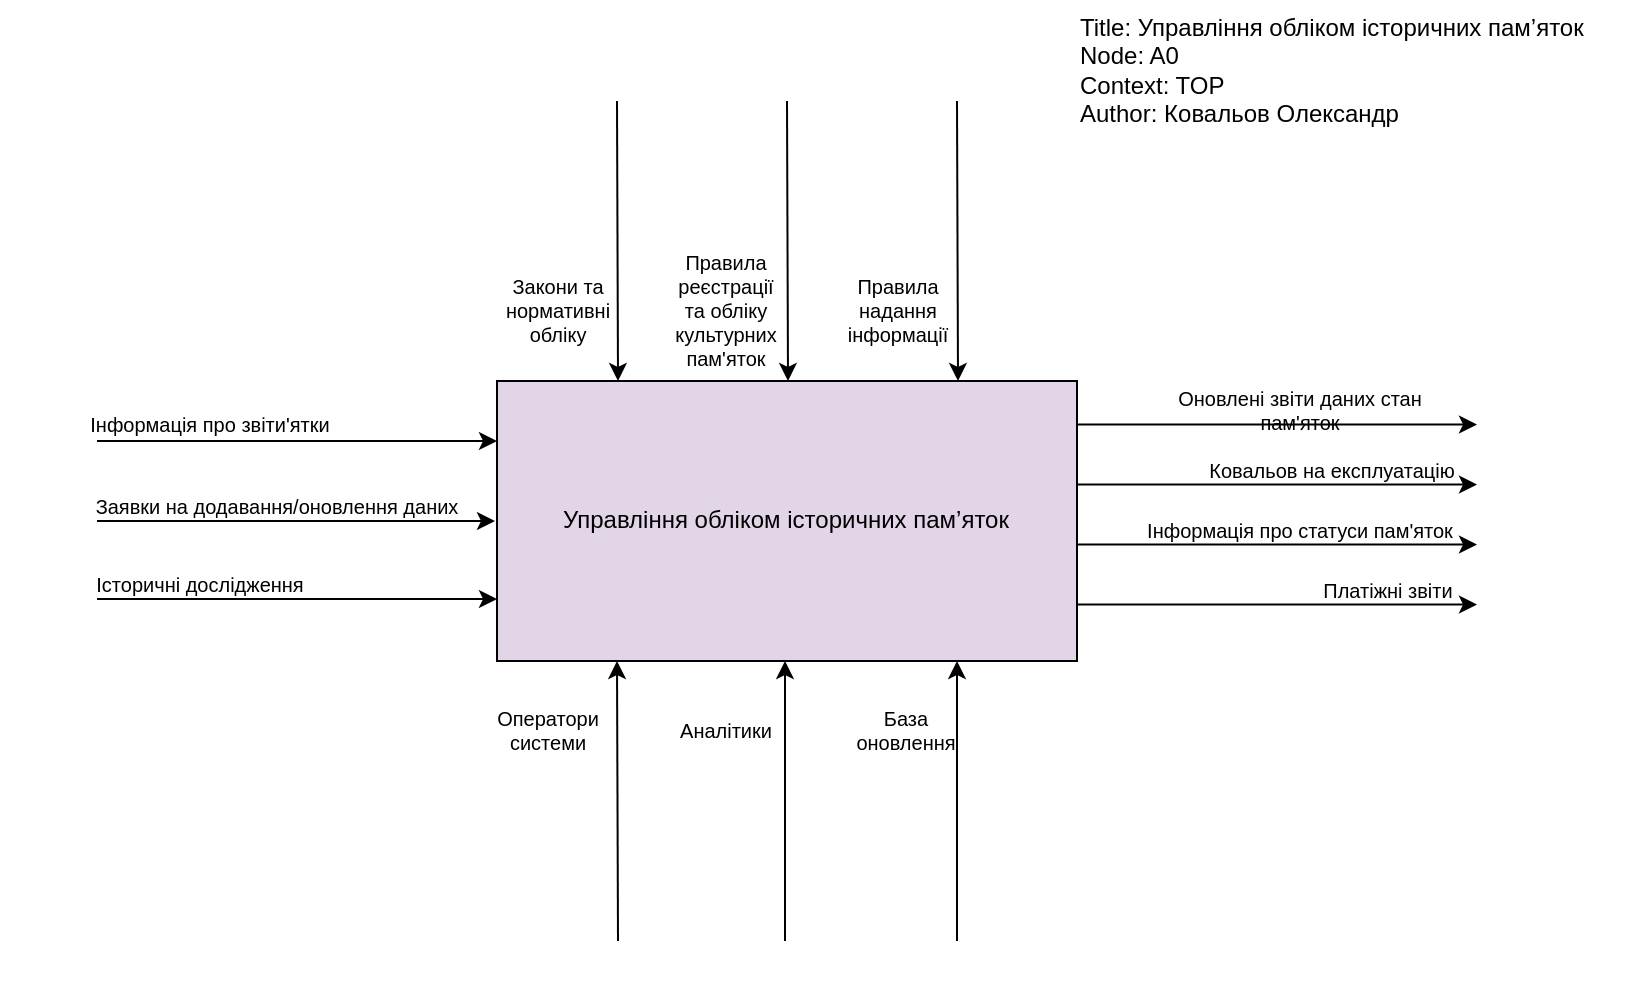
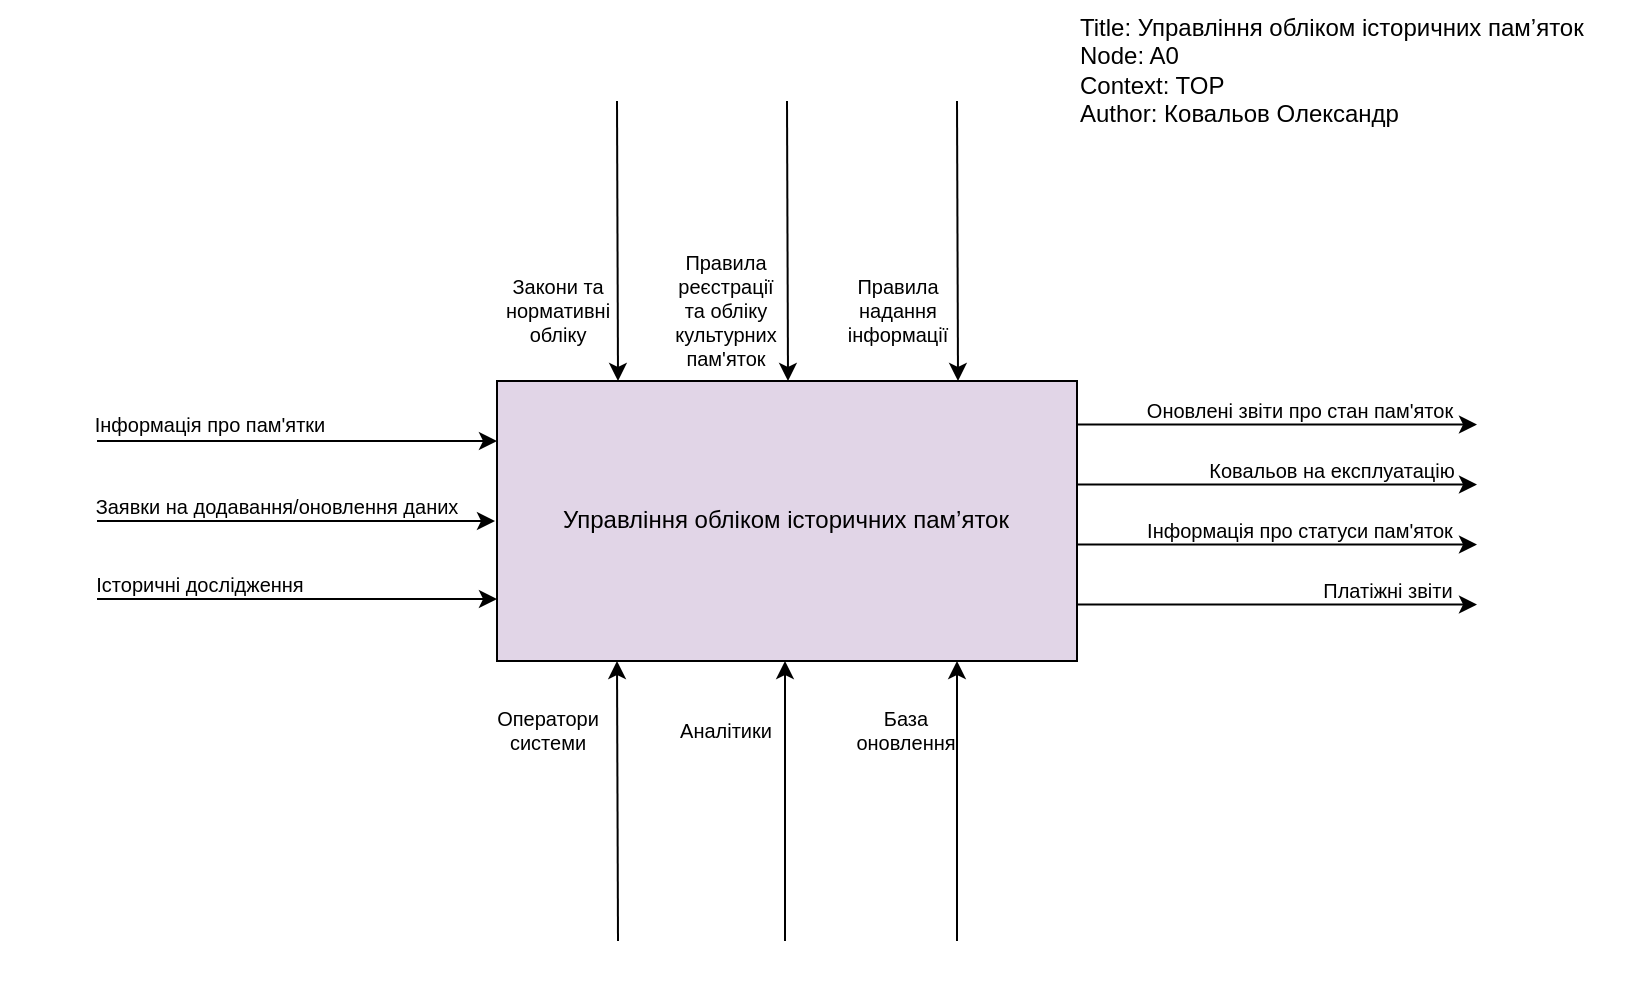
(1301, 411) -> (1301, 411)
(211, 425) -> (211, 425)
